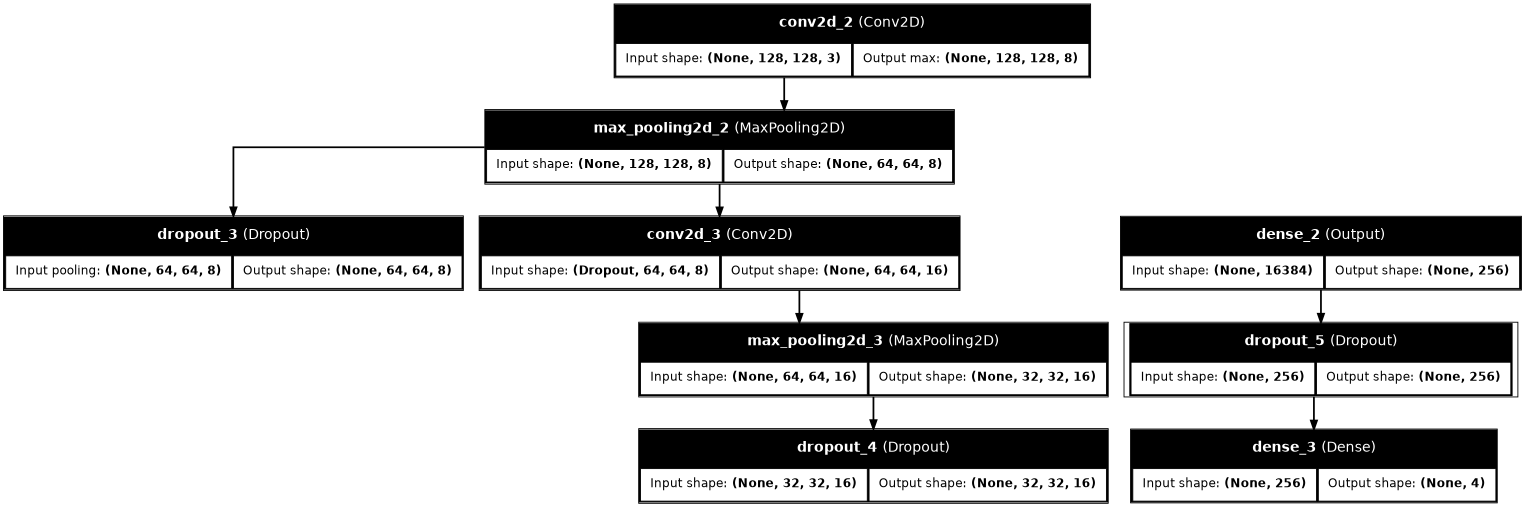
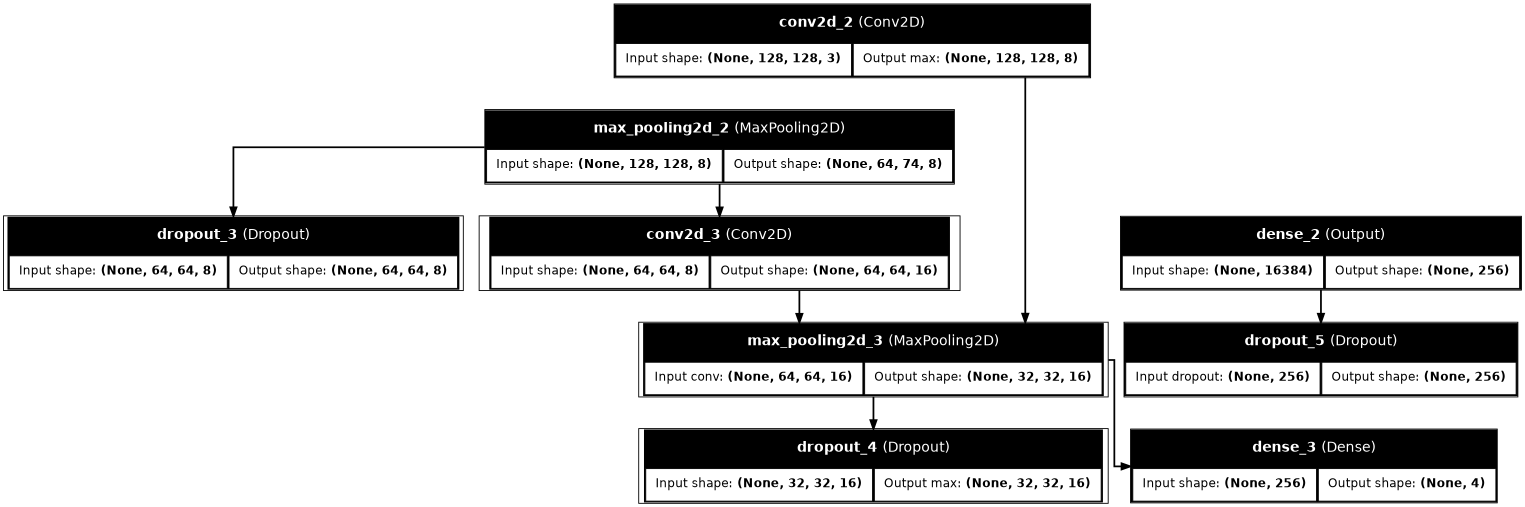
(784, 89) -> (1025, 196)
(884, 164) -> (884, 164)
(60, 271) -> (60, 271)
(641, 271) -> (641, 271)
(691, 377) -> (691, 377)
(1182, 377) -> (1182, 377)
(1314, 409) -> (1114, 414)
(925, 484) -> (925, 484)
